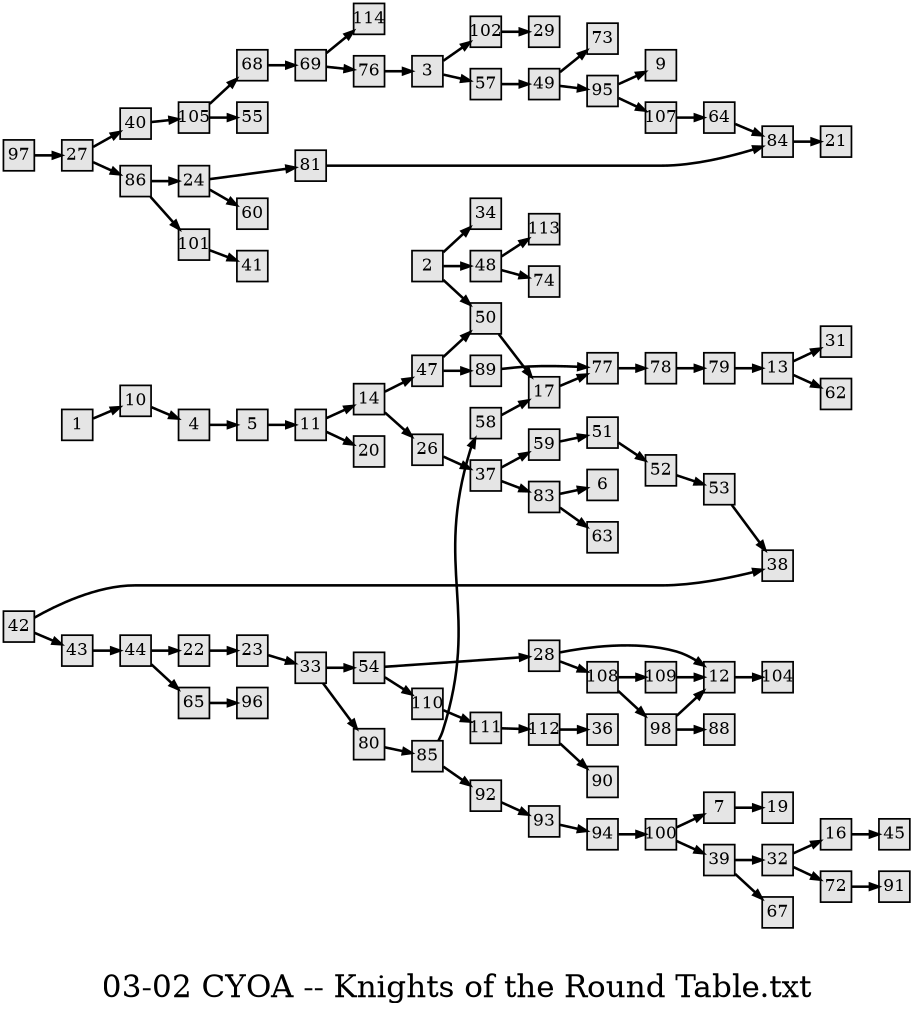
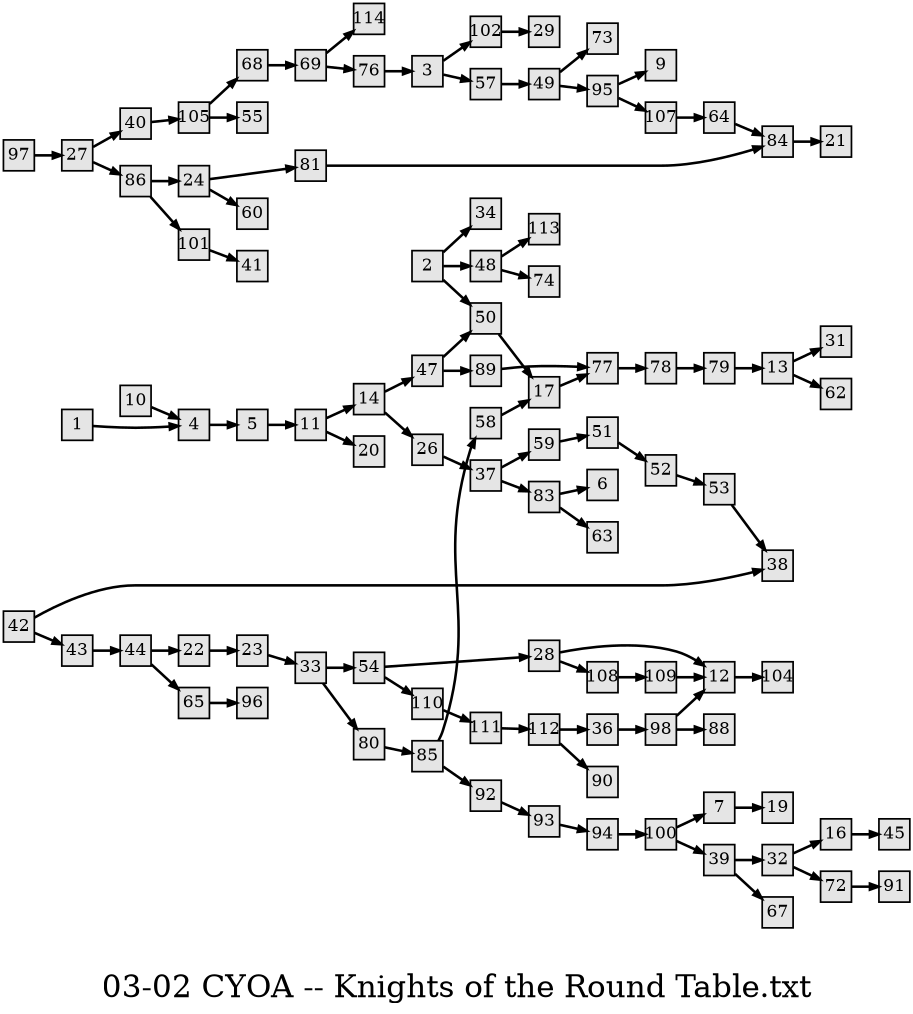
(102, 415) -> (131, 428)
(628, 700) -> (627, 730)
